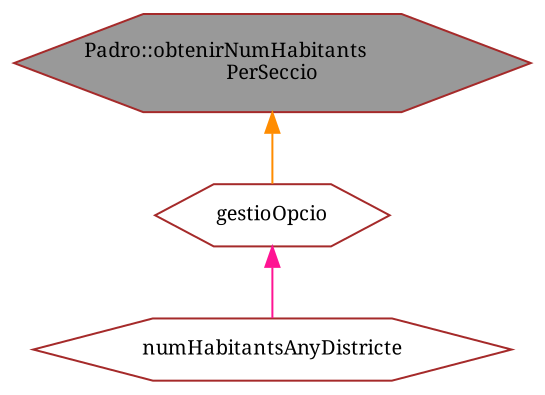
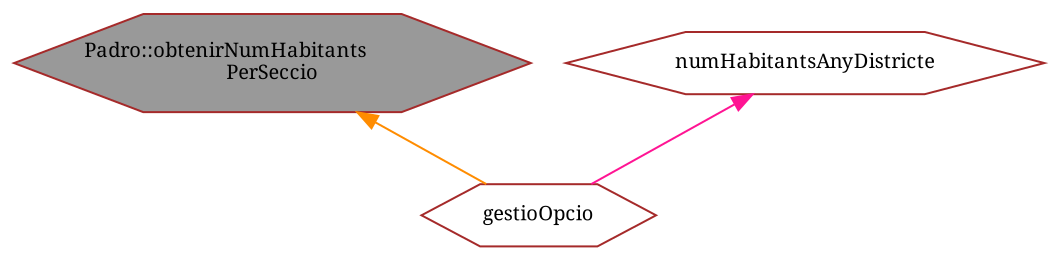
(272, 293) -> (663, 144)
